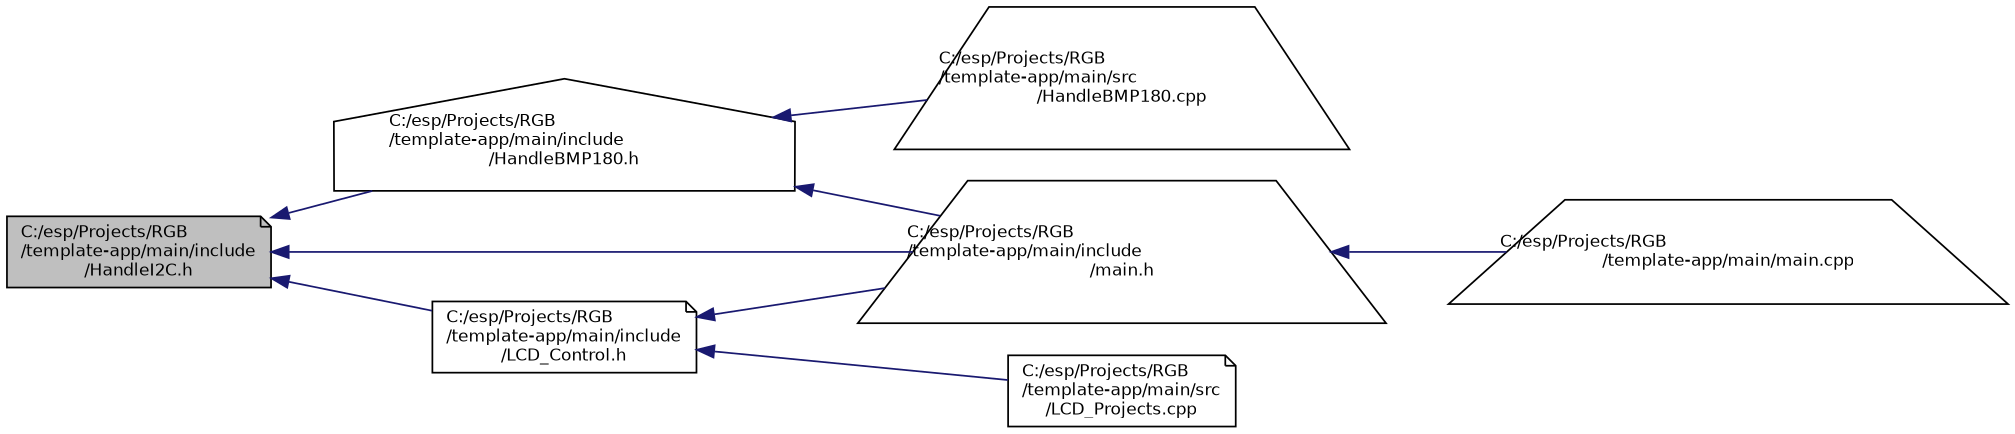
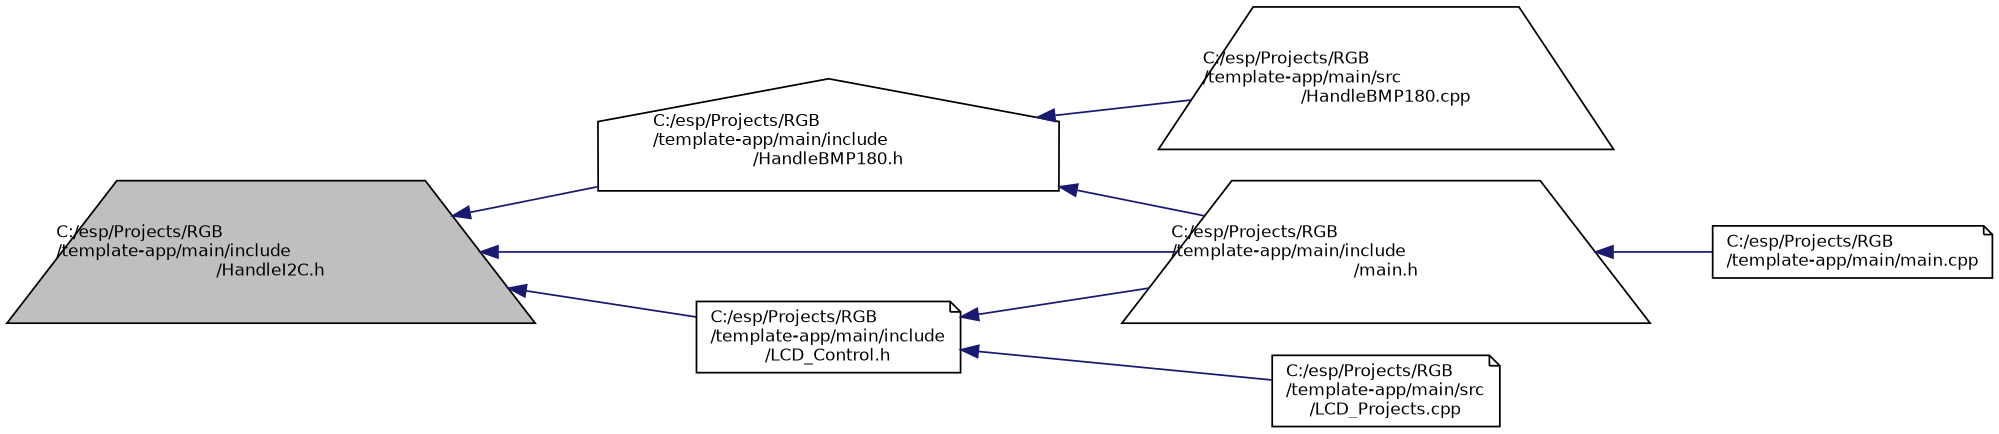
(139, 252) -> (271, 252)
(1728, 252) -> (1853, 252)
